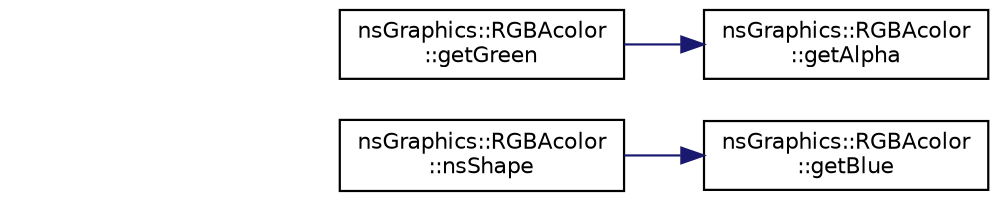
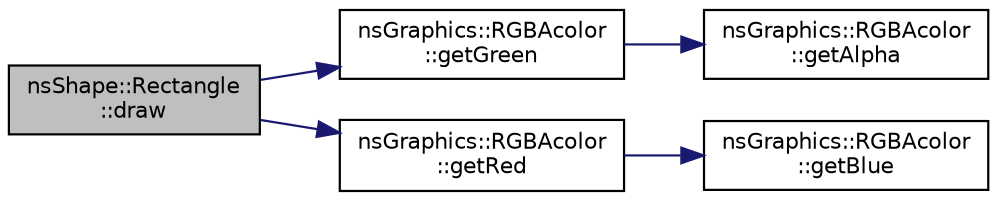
none -> (134, 100)
(482, 155) -> (482, 155)
